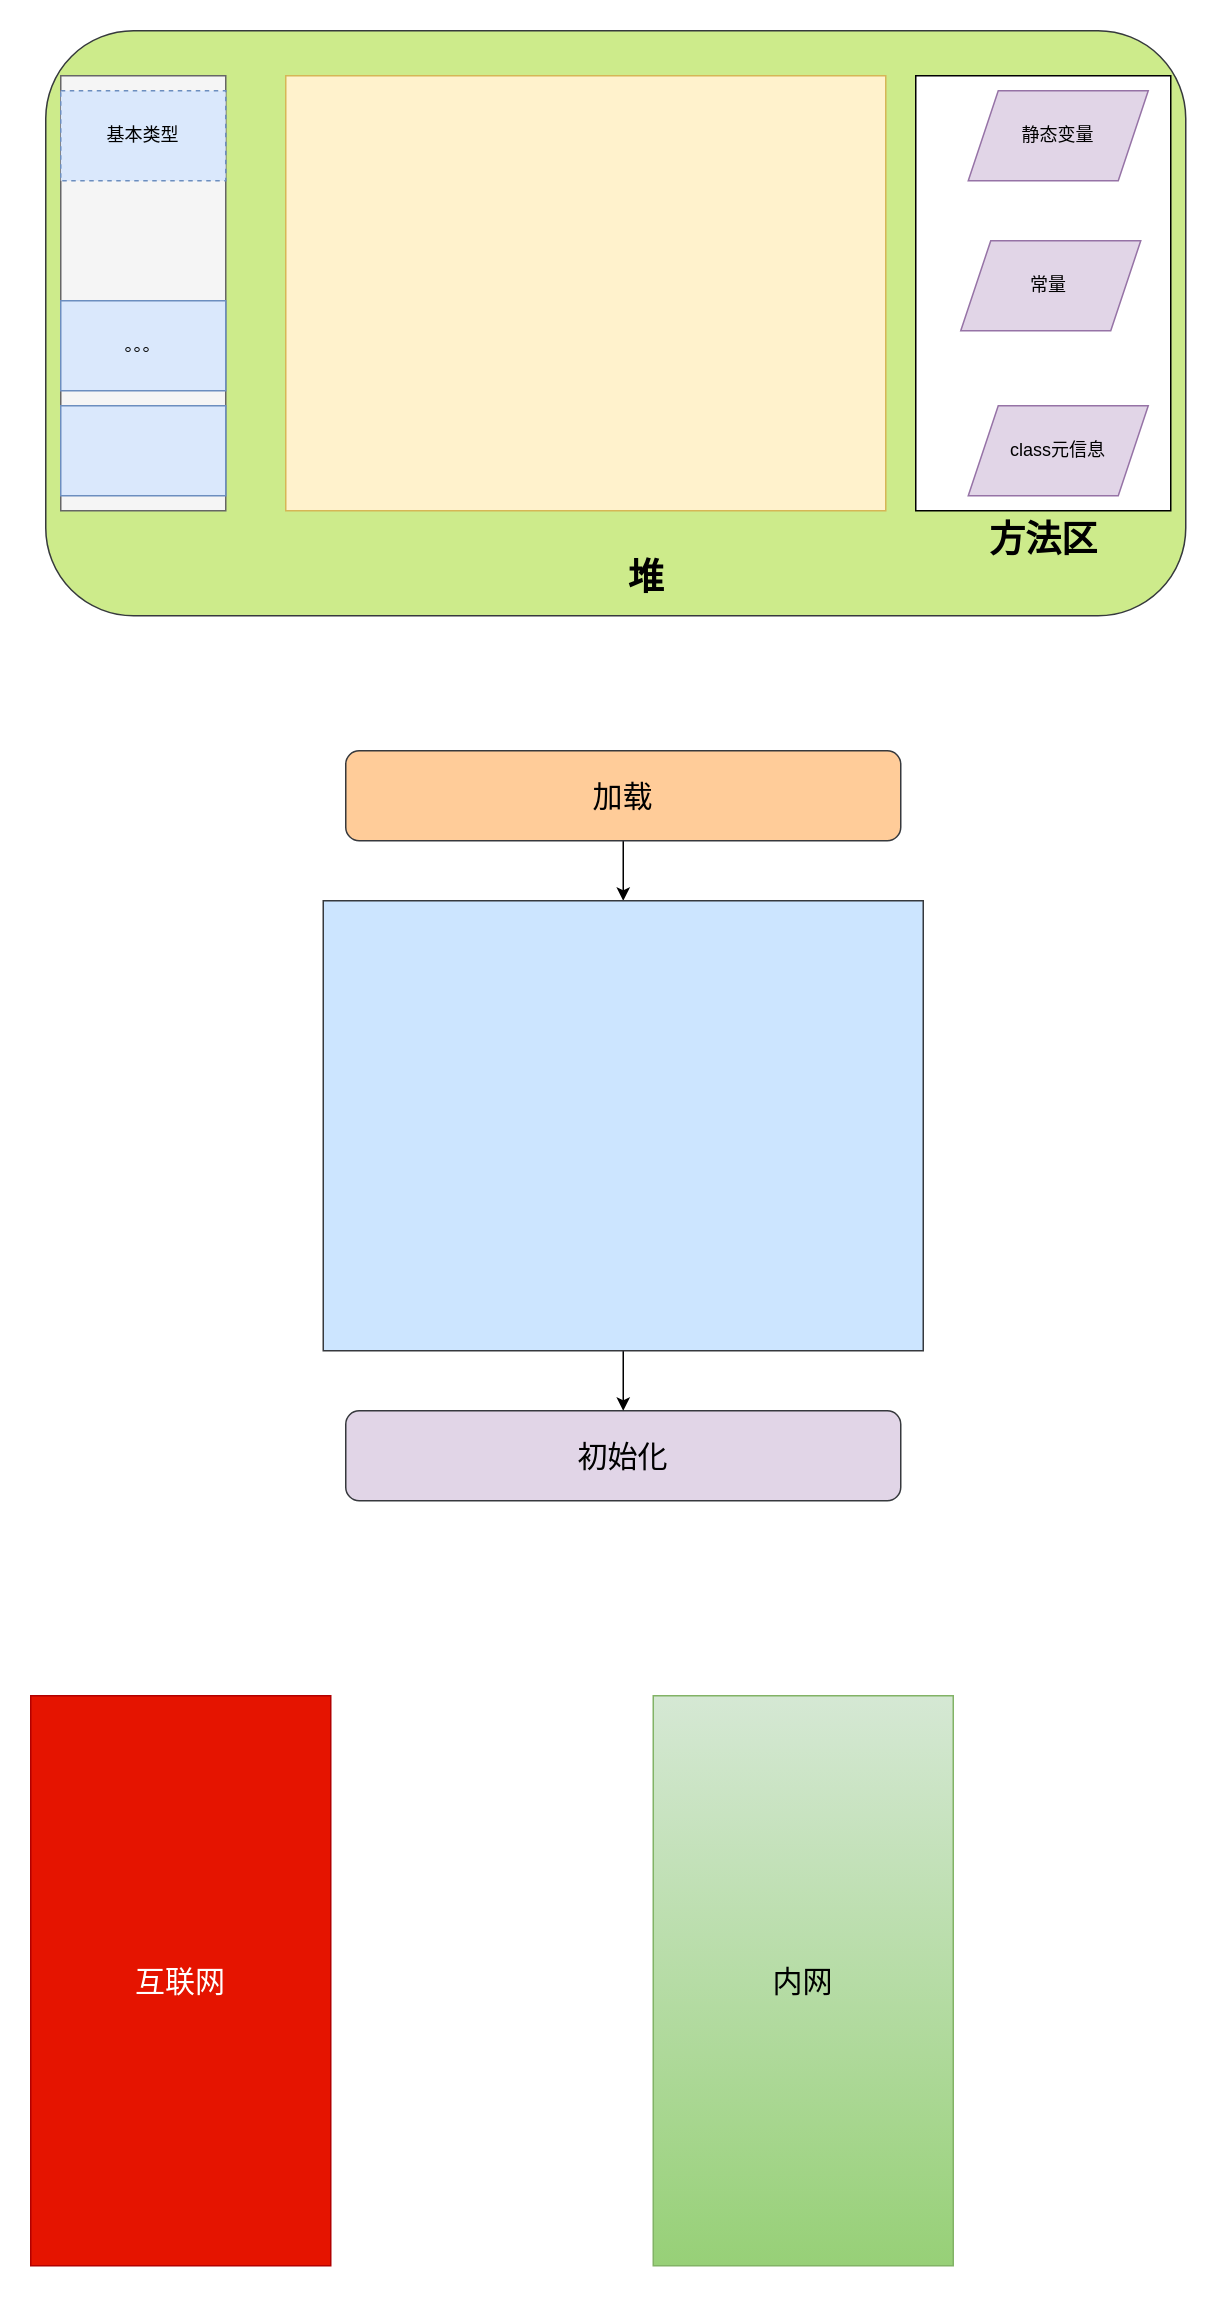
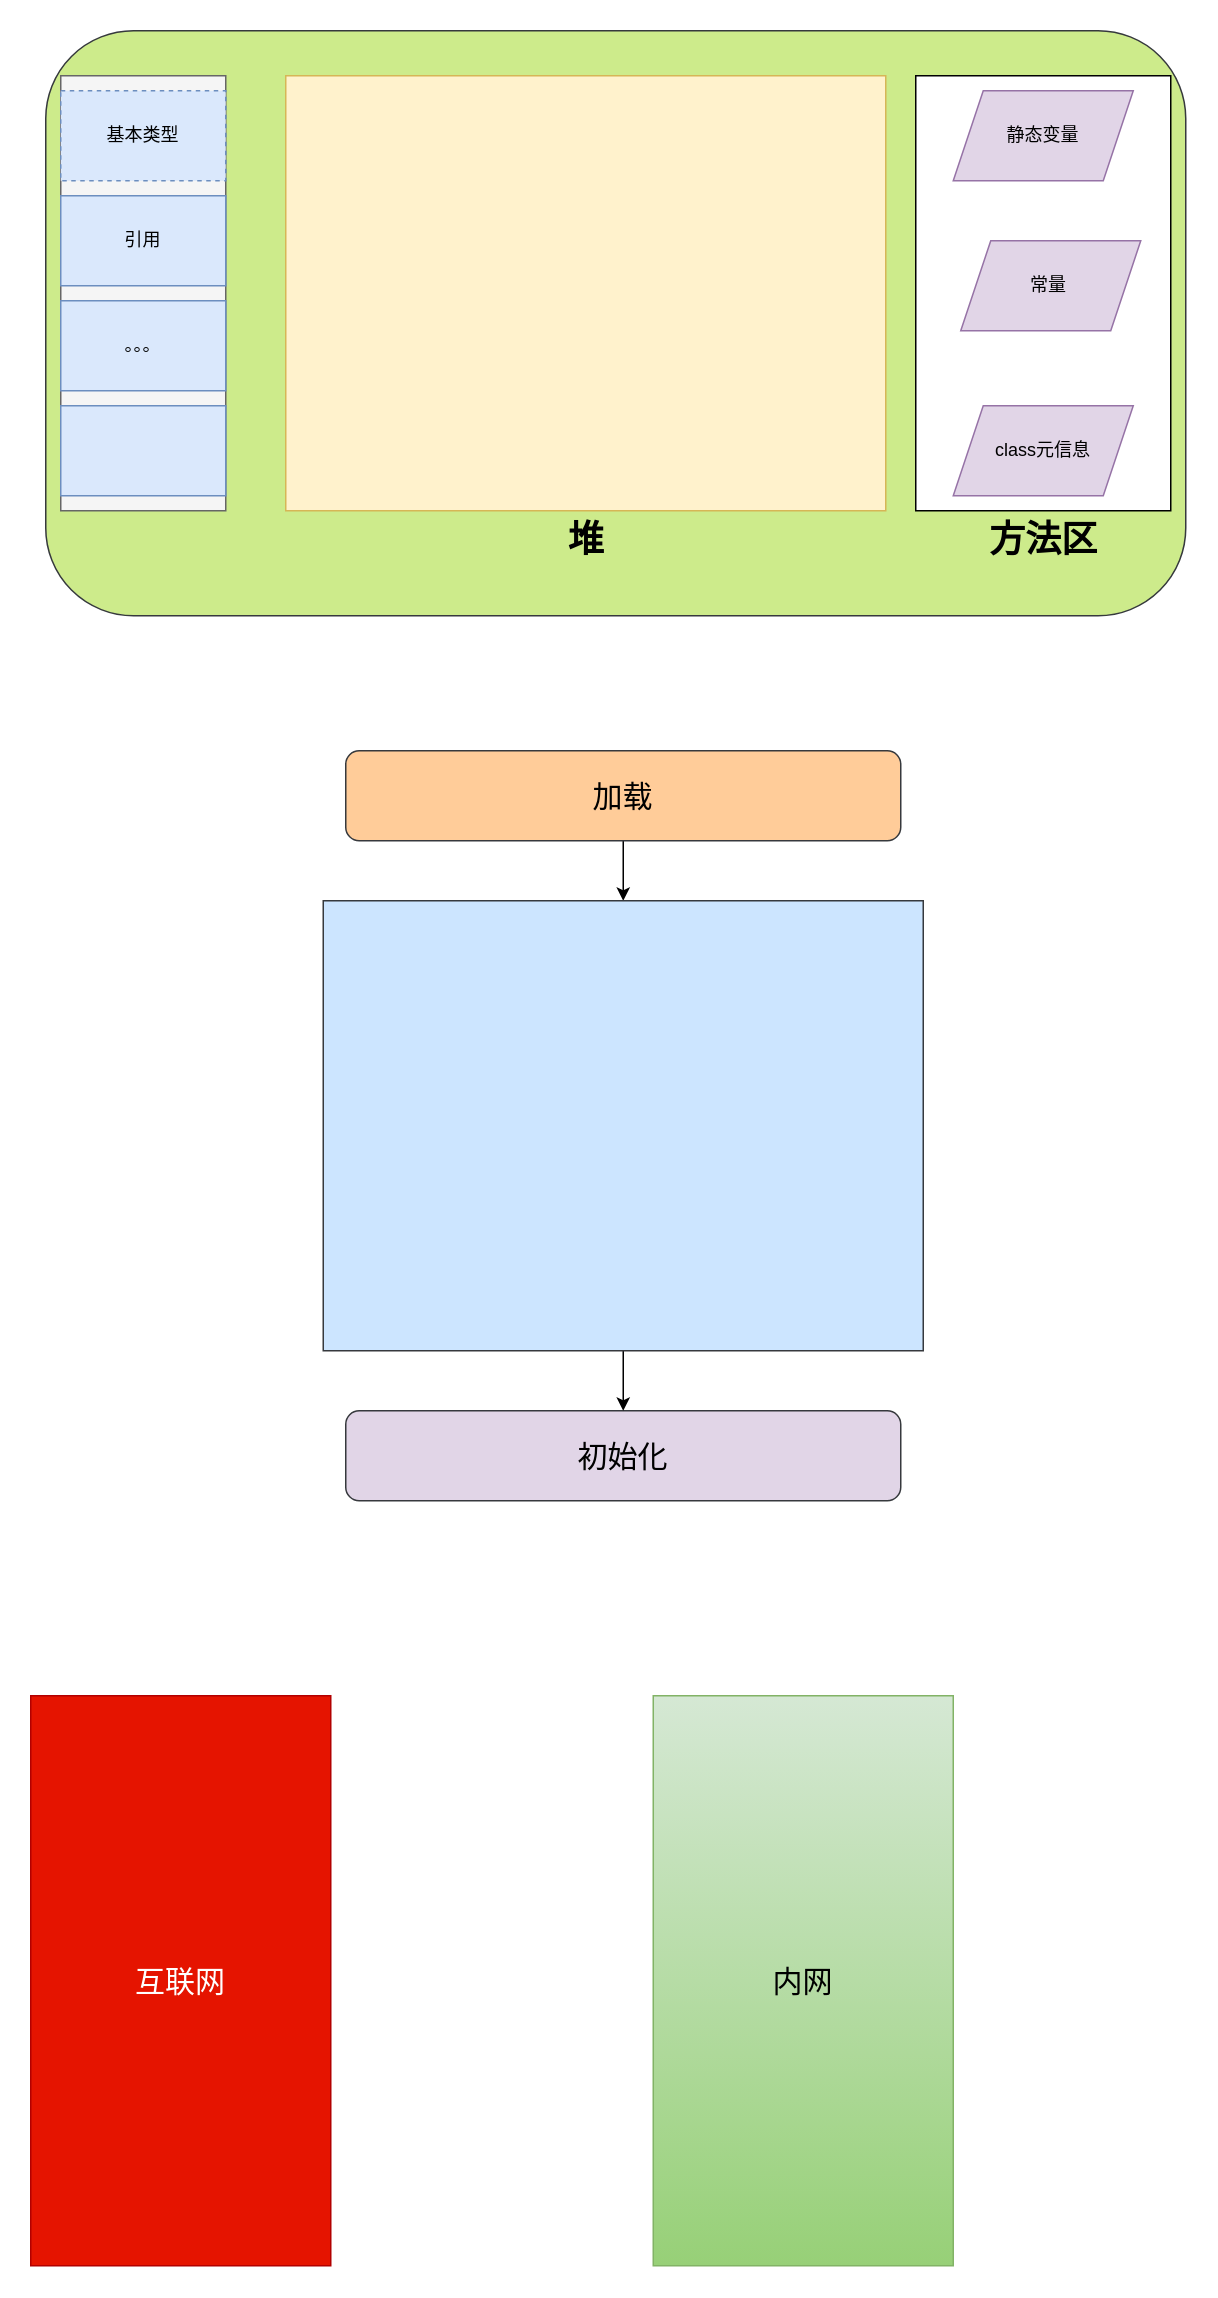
(1058, 136) -> (1043, 136)
none -> (143, 241)
(1058, 451) -> (1043, 451)
(646, 578) -> (586, 541)
